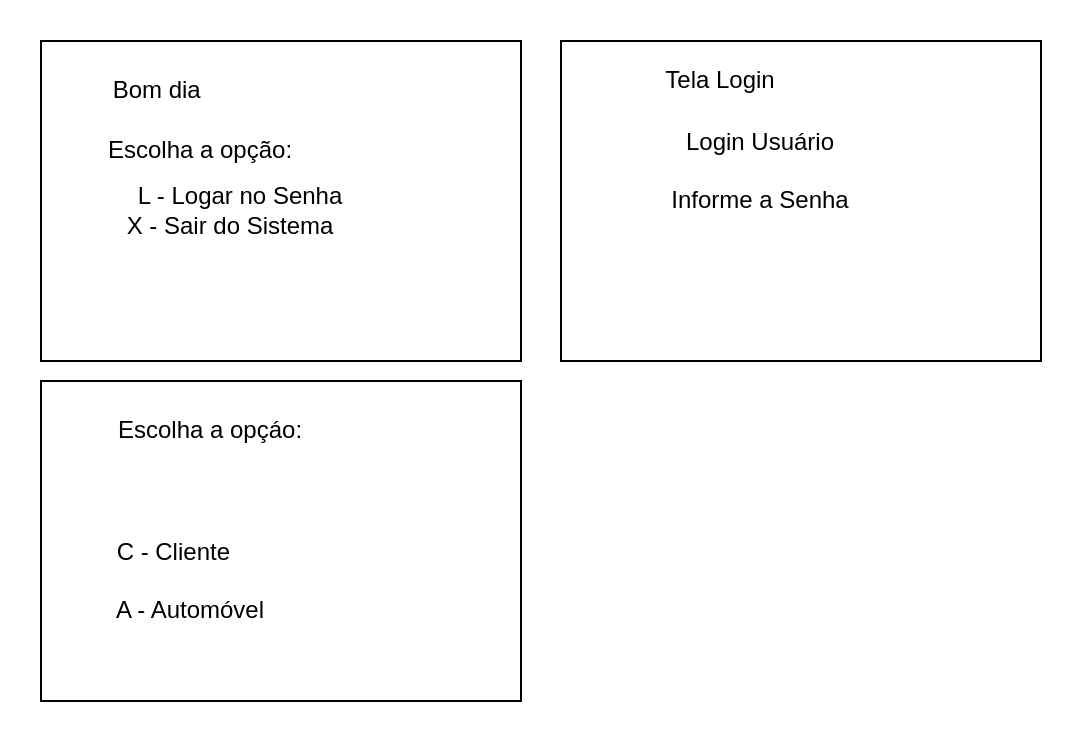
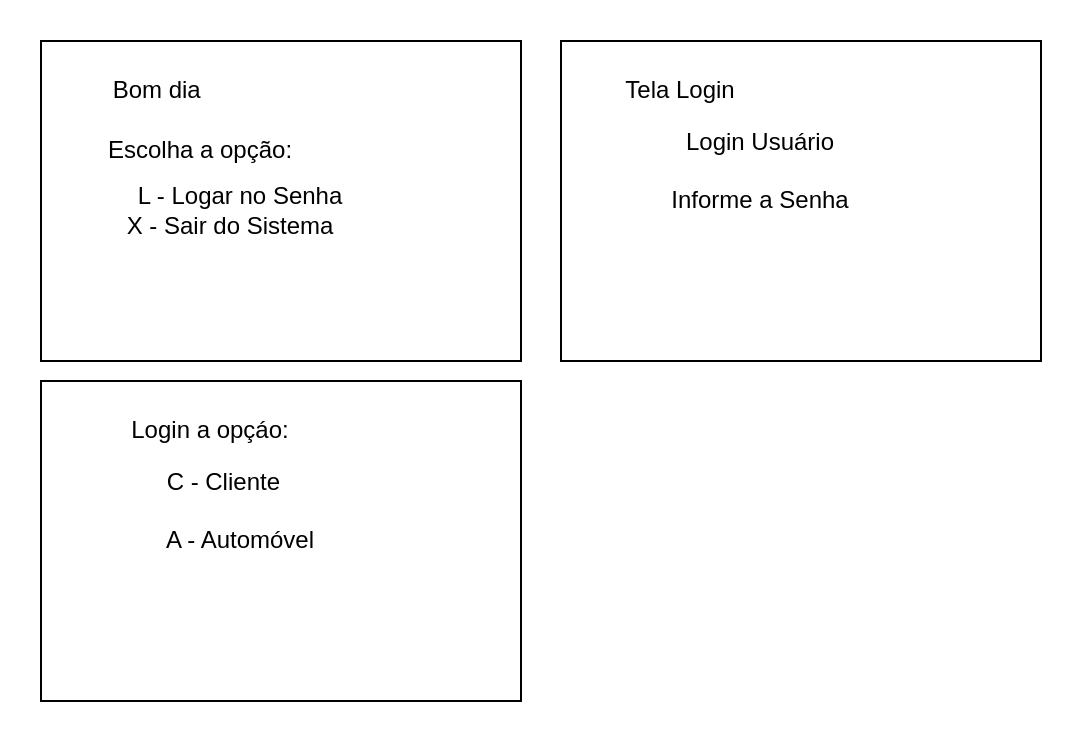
(721, 81) -> (681, 91)
(211, 431) -> (211, 431)
(191, 581) -> (241, 511)
